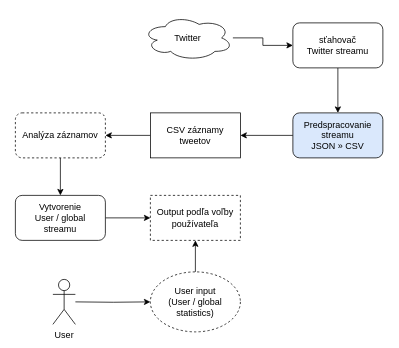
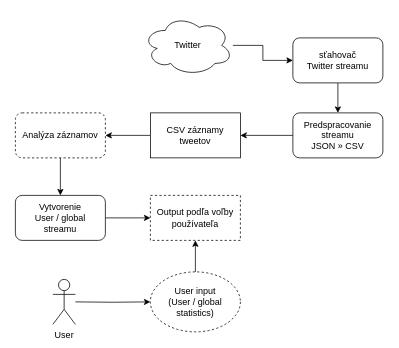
(188, 38) -> (188, 45)
(338, 45) -> (338, 60)
(338, 135) -> (338, 135)
